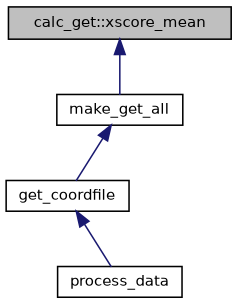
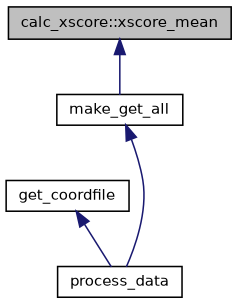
(120, 23) -> (120, 23)
(90, 160) -> (144, 204)
